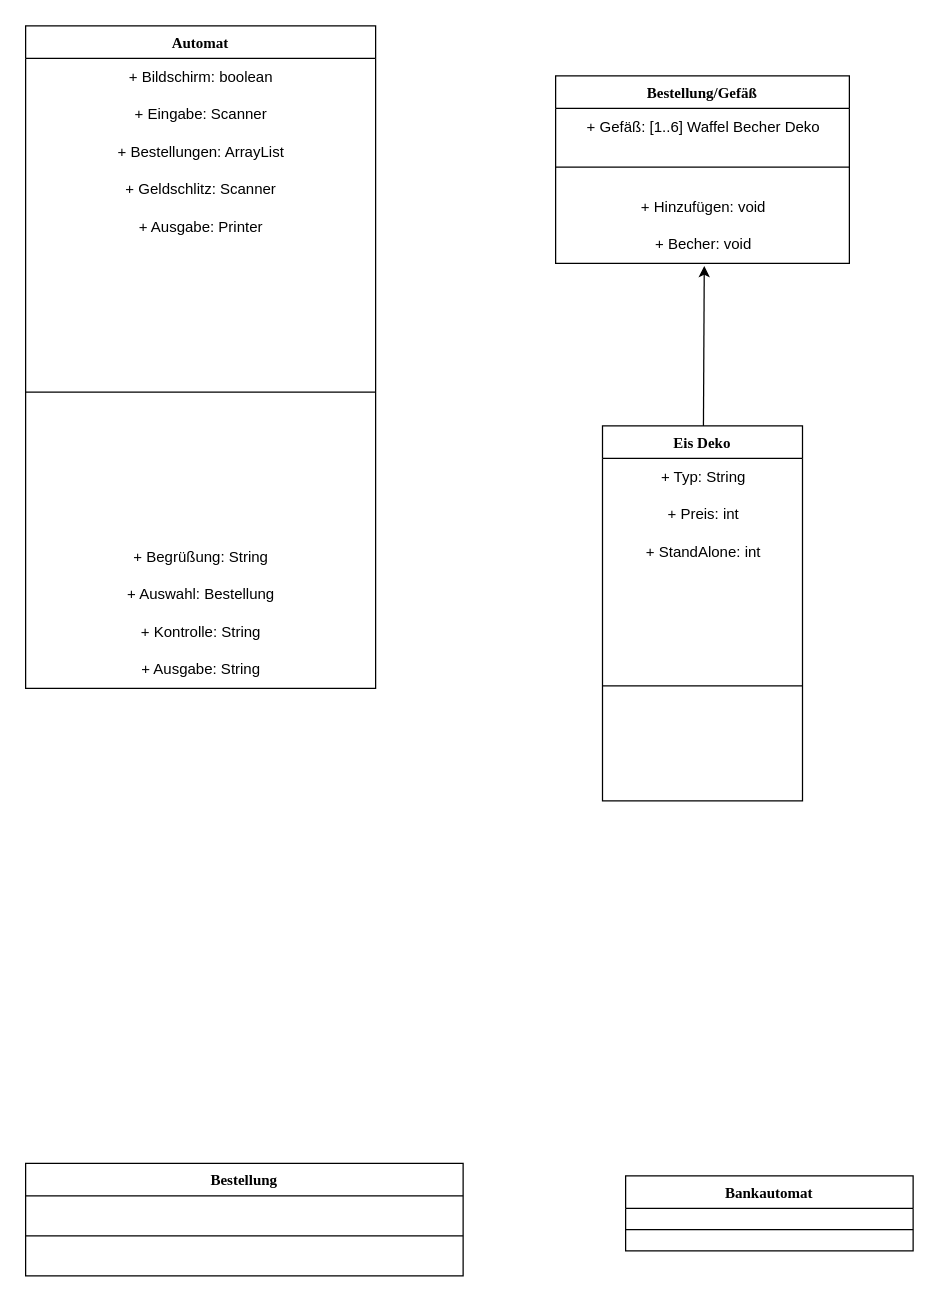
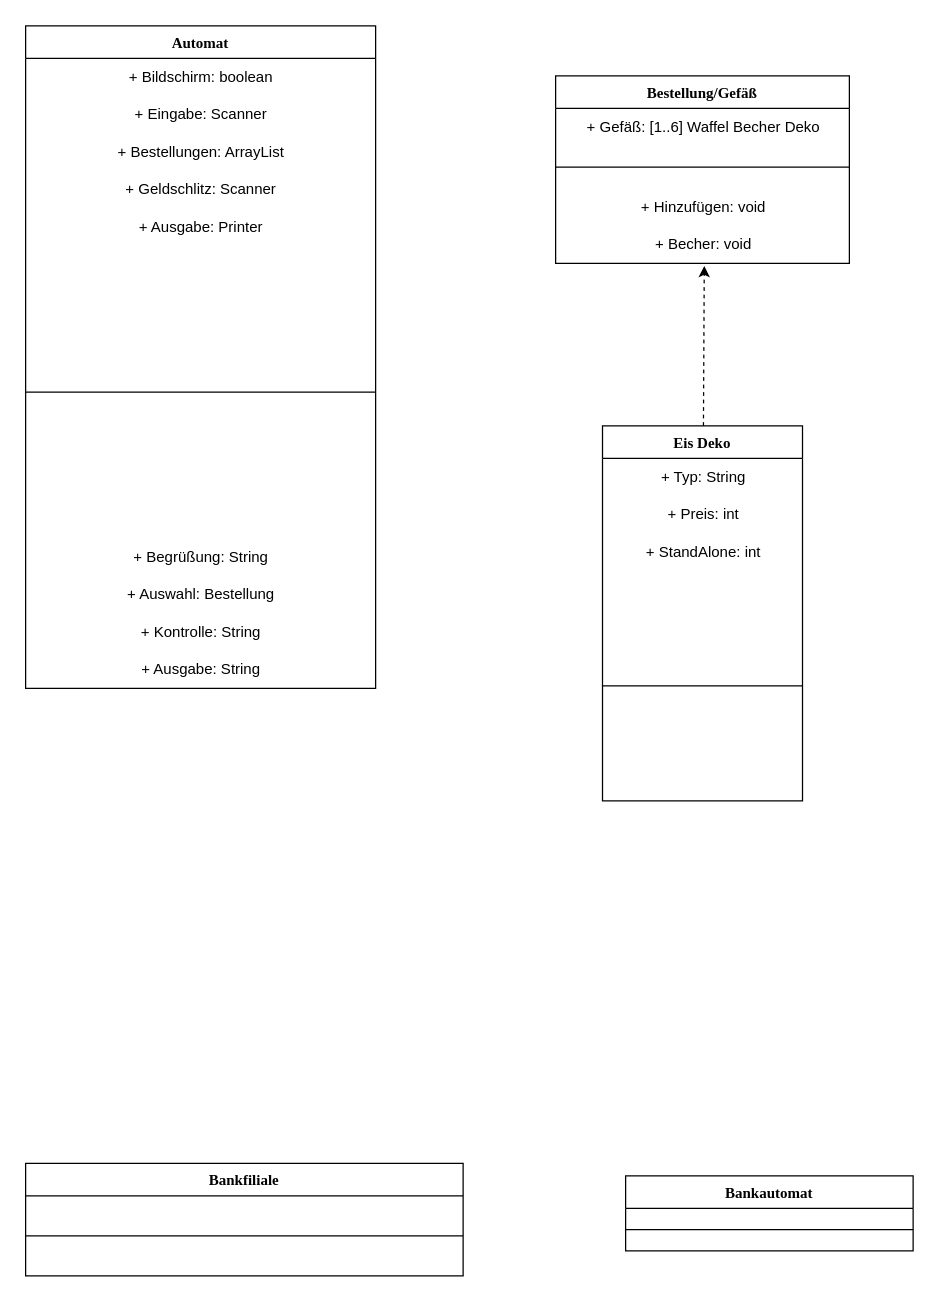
(704, 349) -> (704, 349)
(244, 1180) -> (244, 1180)
